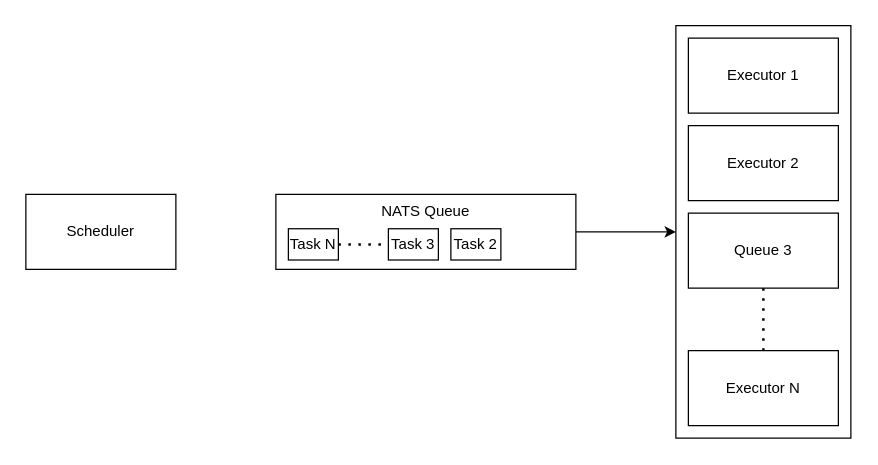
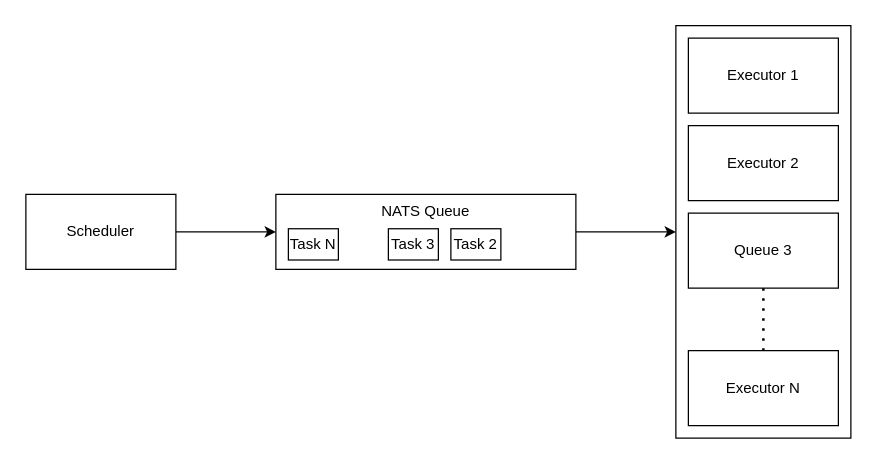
none -> (222, 232)
(360, 244) -> none
